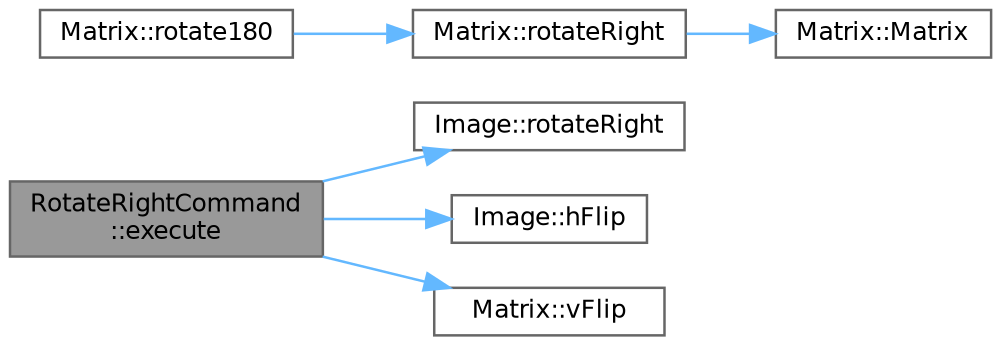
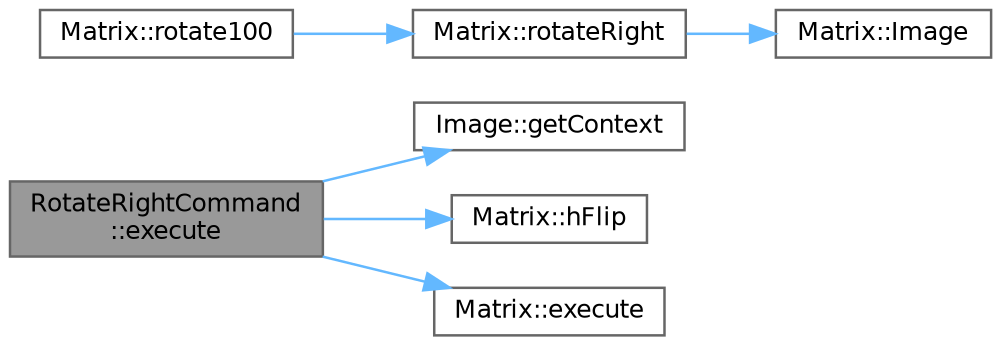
(166, 34) -> (166, 34)
(883, 34) -> (883, 34)
(549, 126) -> (549, 126)
(549, 219) -> (549, 219)
(549, 312) -> (549, 312)
